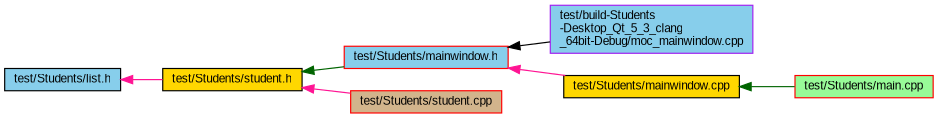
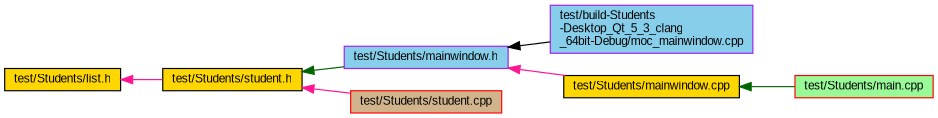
(426, 57) -> (426, 57)
(63, 80) -> (63, 80)
